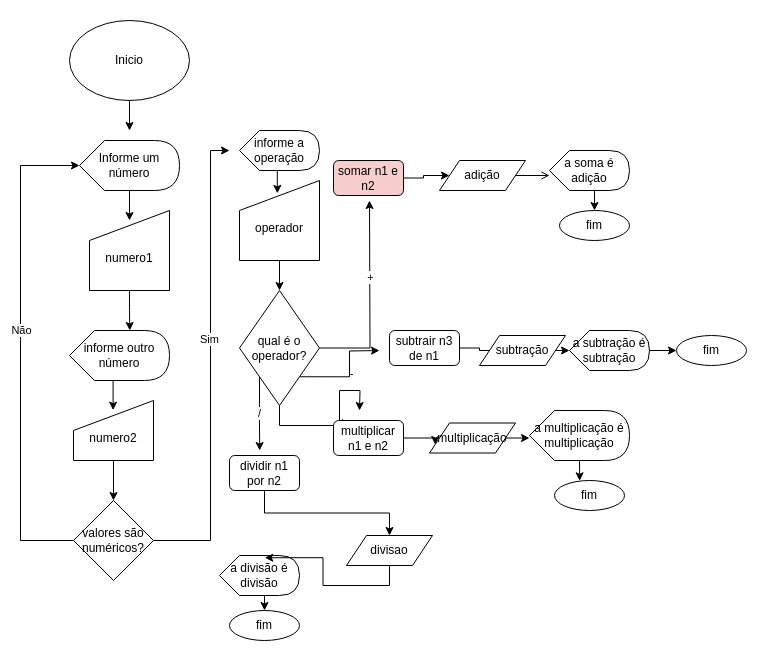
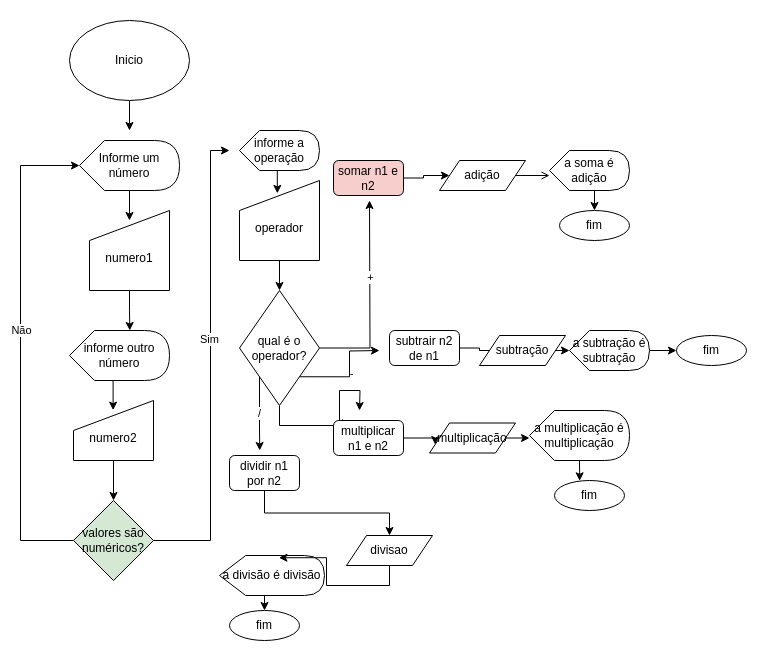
(425, 349) -> (425, 349)
(114, 541) -> (114, 541)
(260, 576) -> (272, 576)
